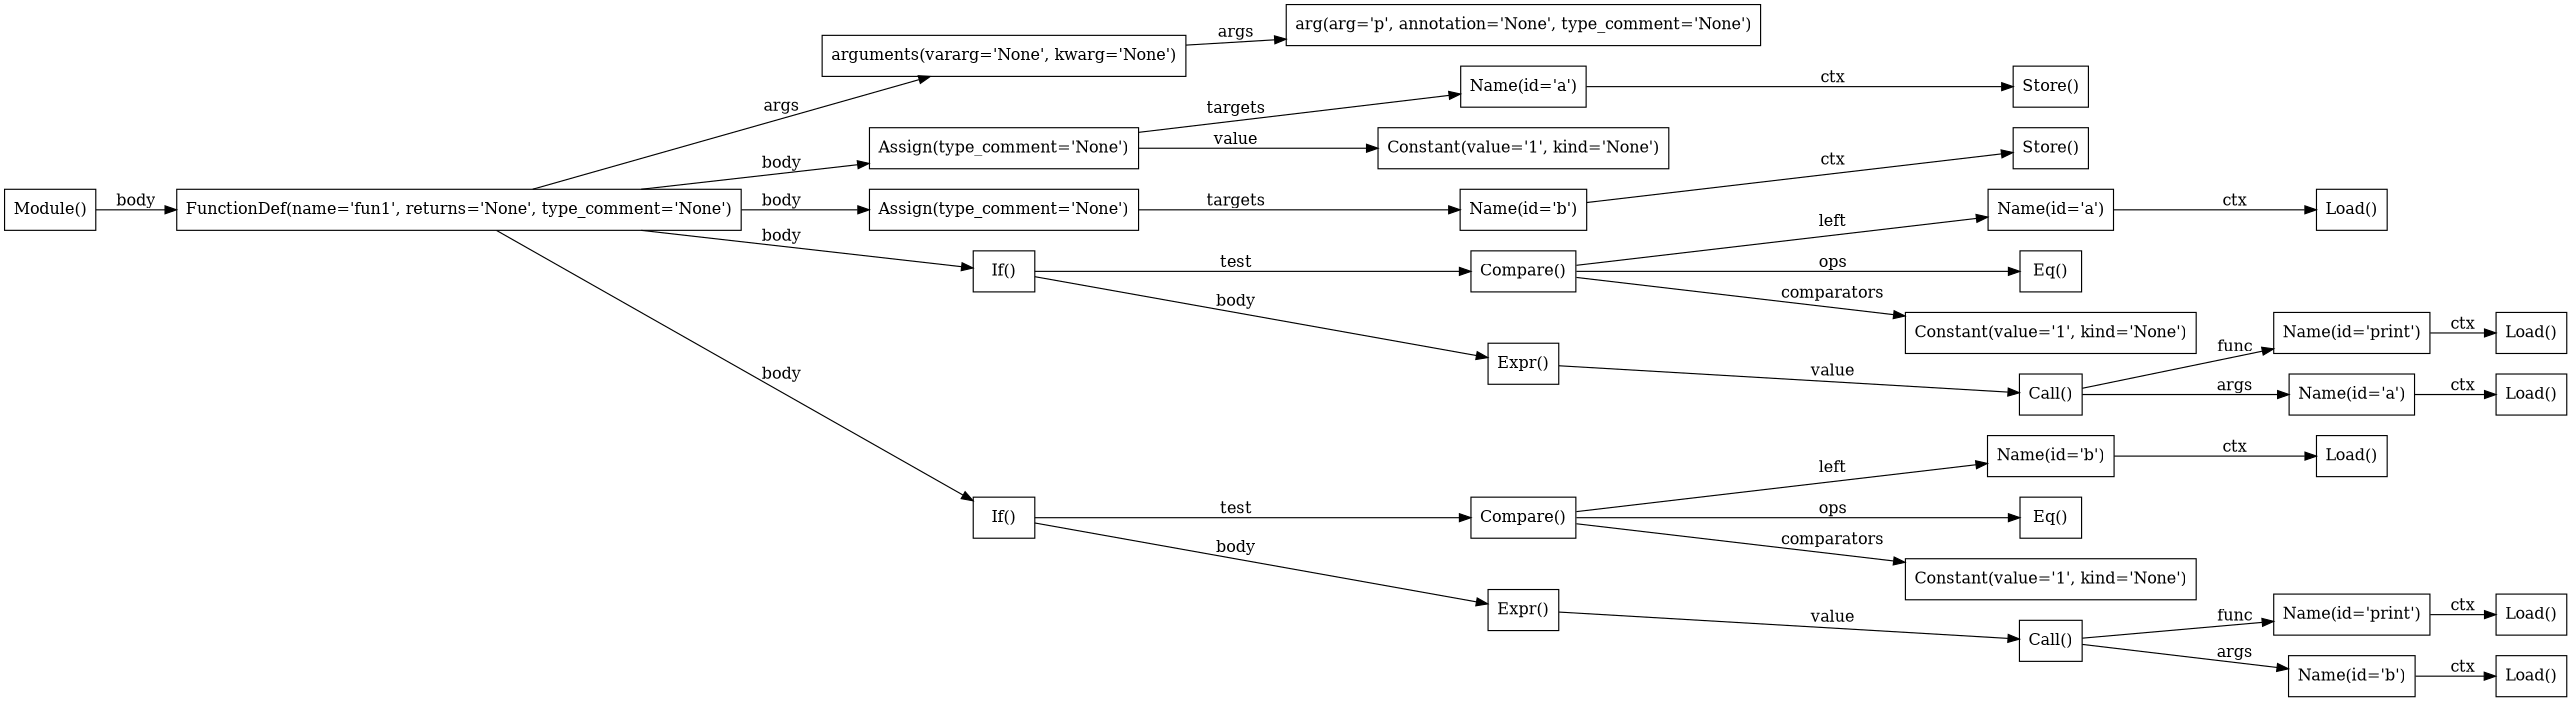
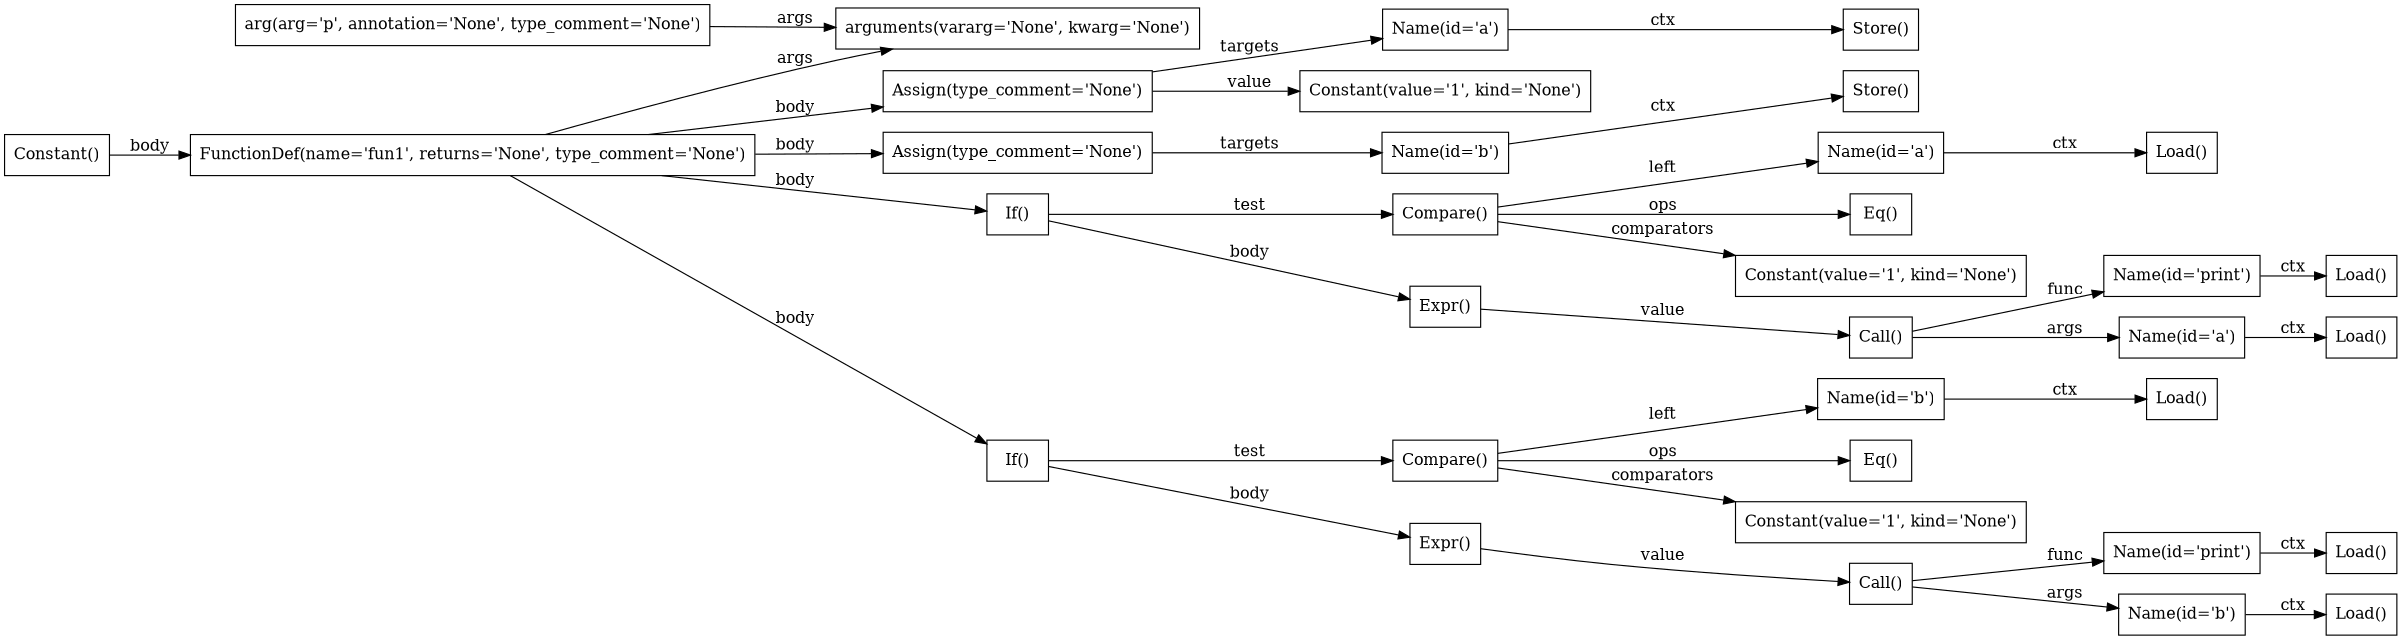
(1230, 42) -> (767, 27)
(50, 210) -> (57, 155)
